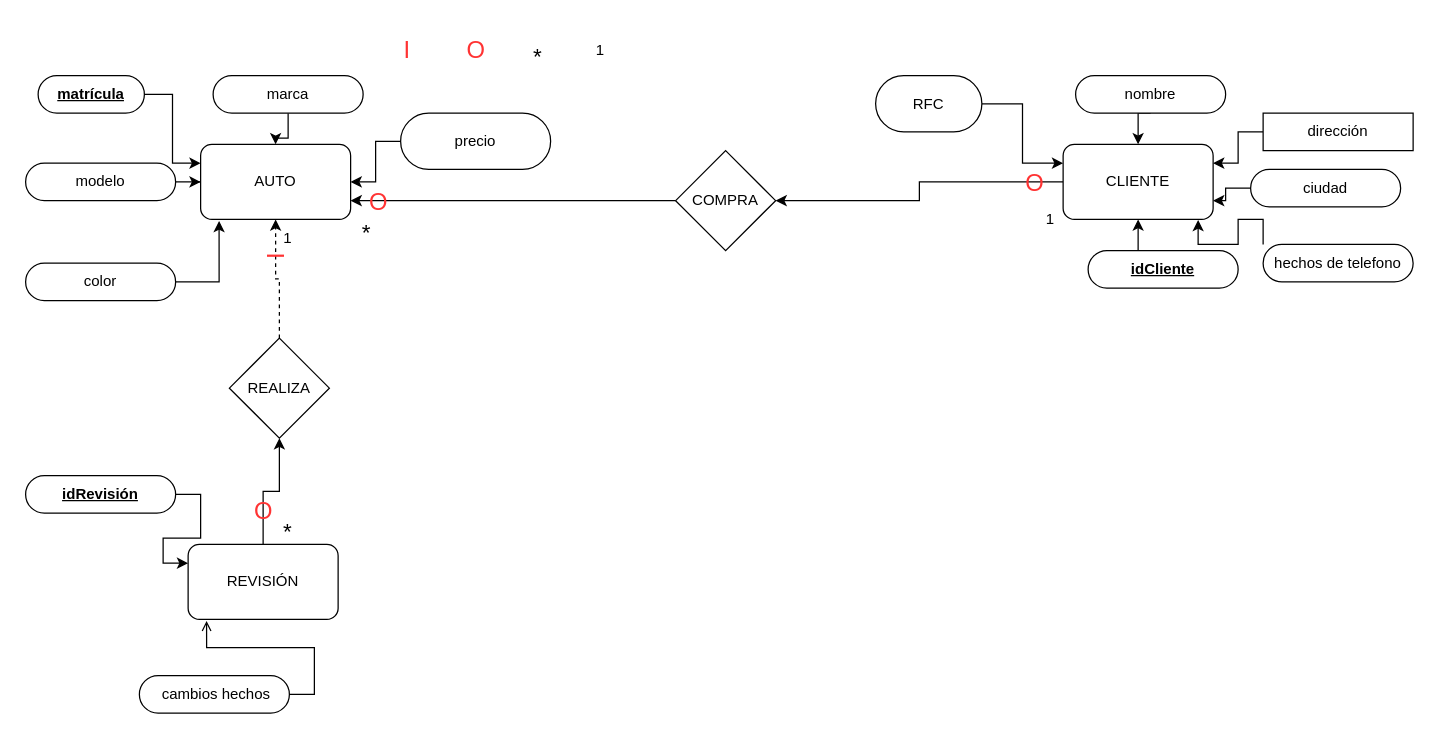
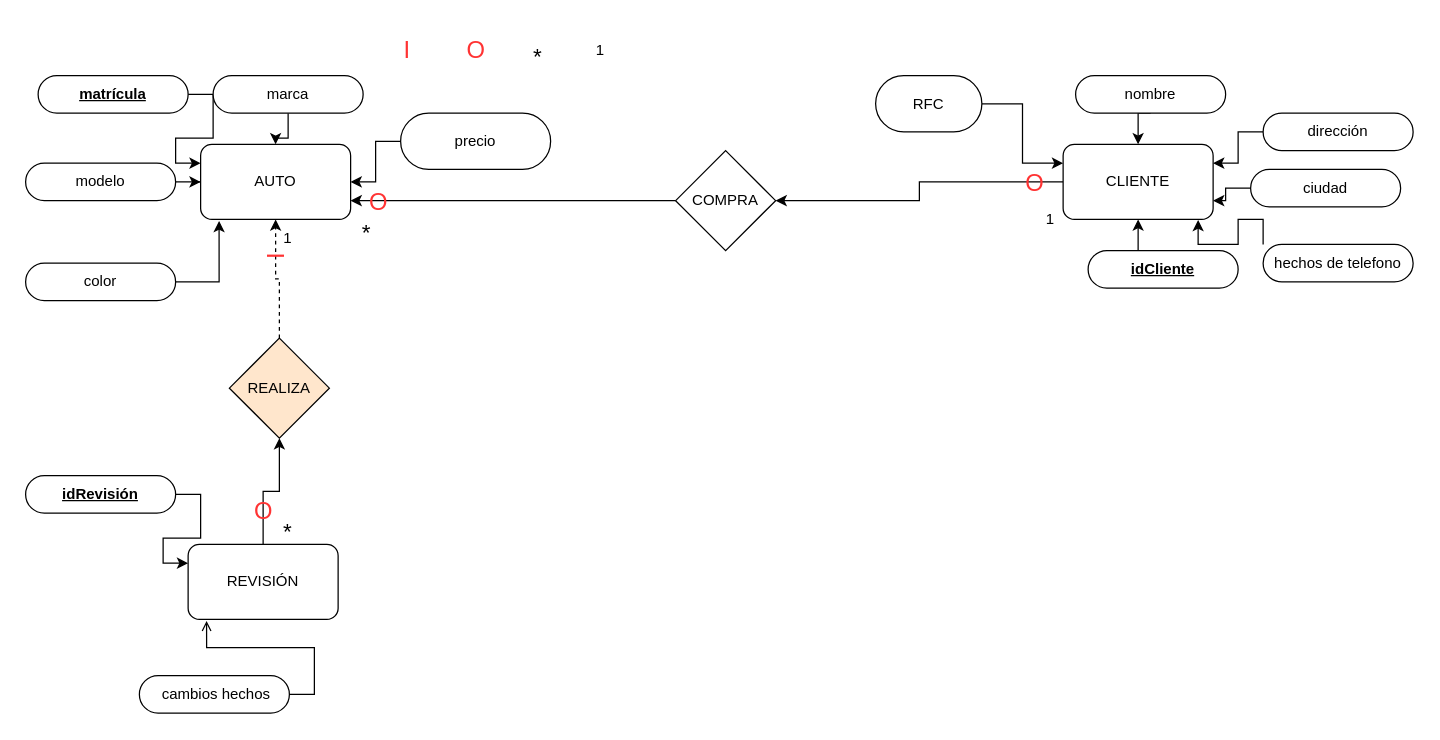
(91, 94) -> (113, 94)
(1338, 132) -> (1338, 132)
(279, 388) -> (279, 388)
